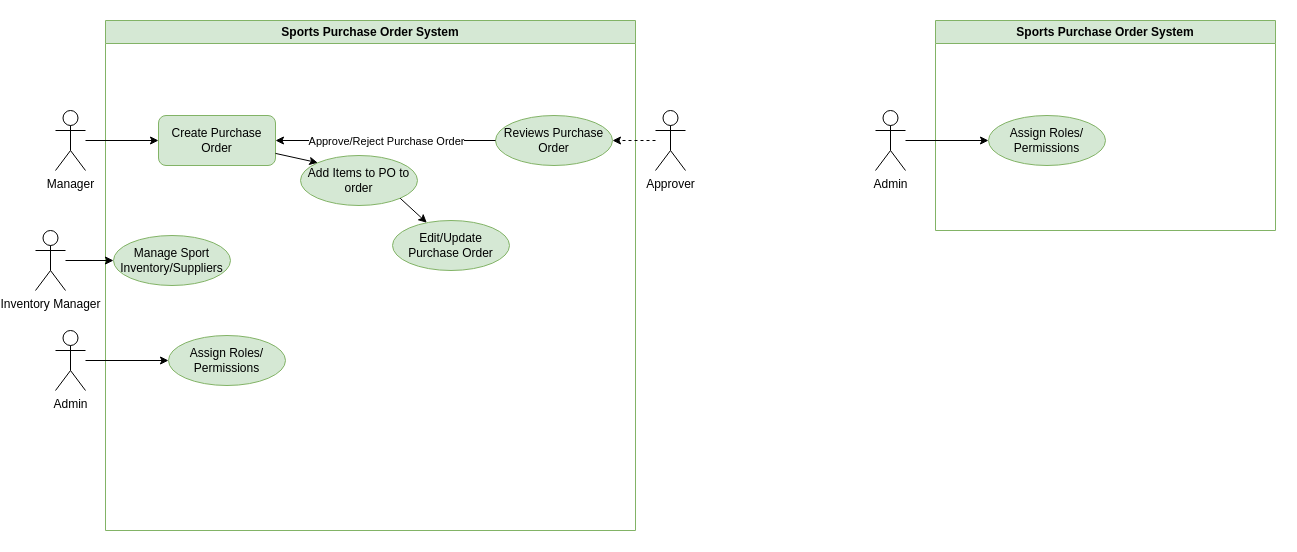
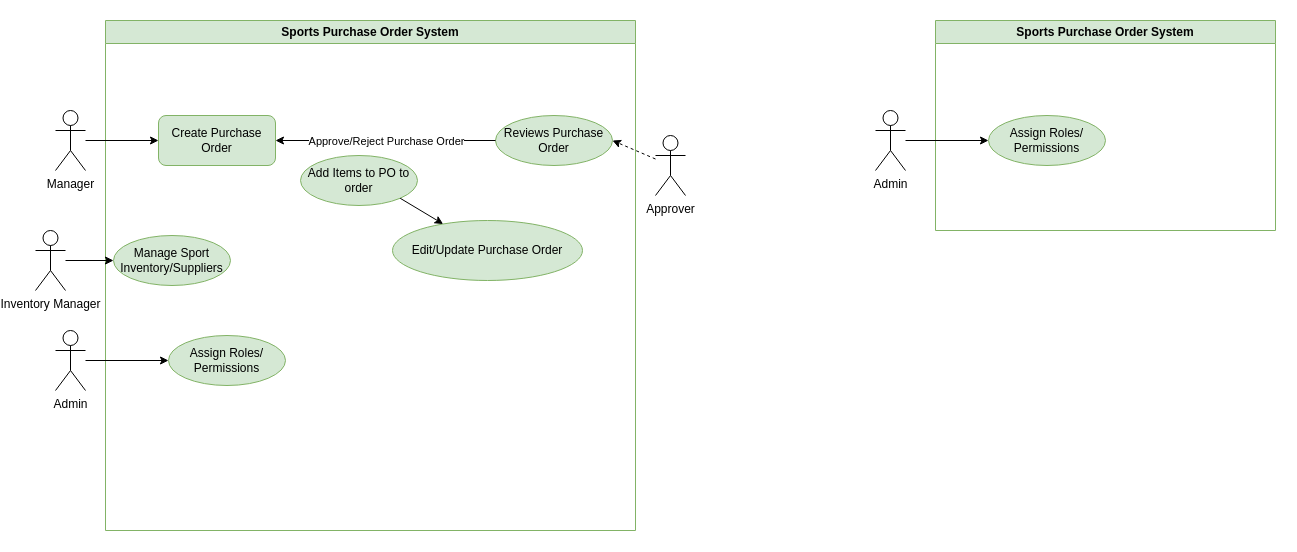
(671, 141) -> (671, 166)
(294, 157) -> none
(451, 246) -> (488, 251)
